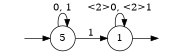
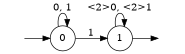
(63, 38) -> (63, 38)
